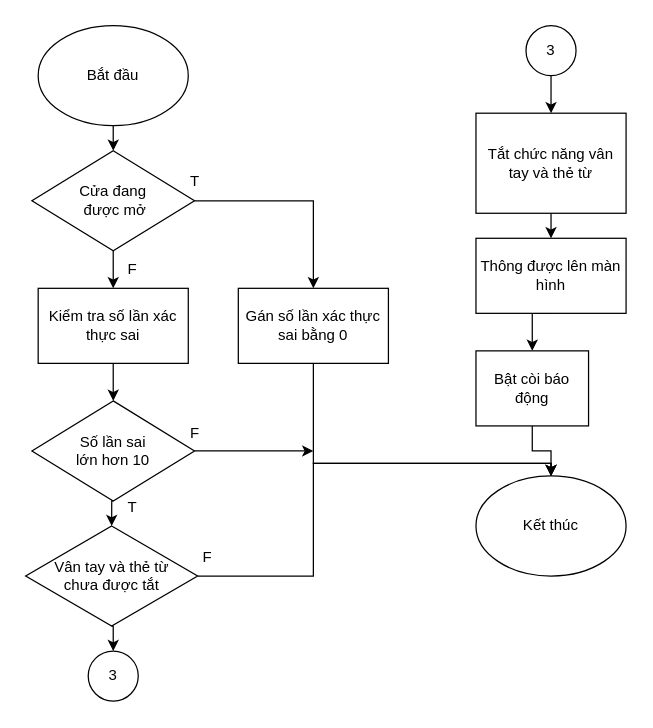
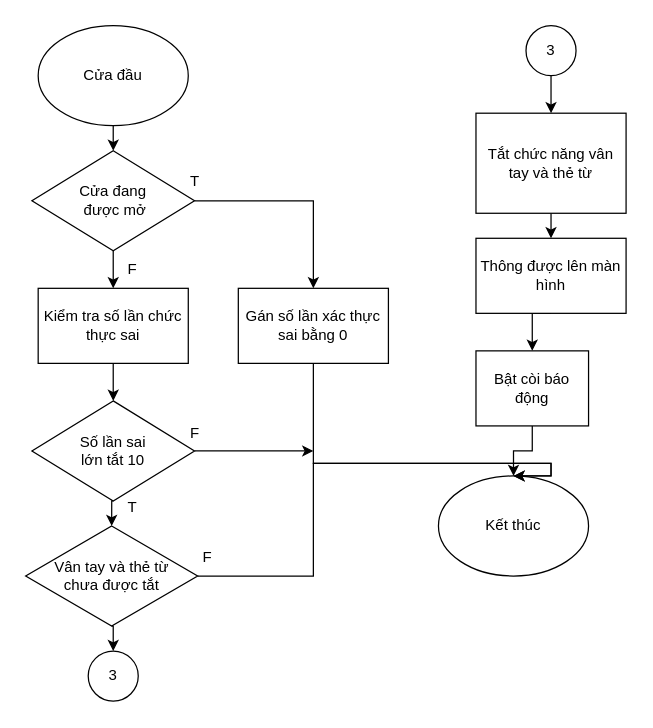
(113, 76) -> (113, 76)
(113, 326) -> (113, 326)
(113, 451) -> (113, 451)
(551, 526) -> (513, 526)
